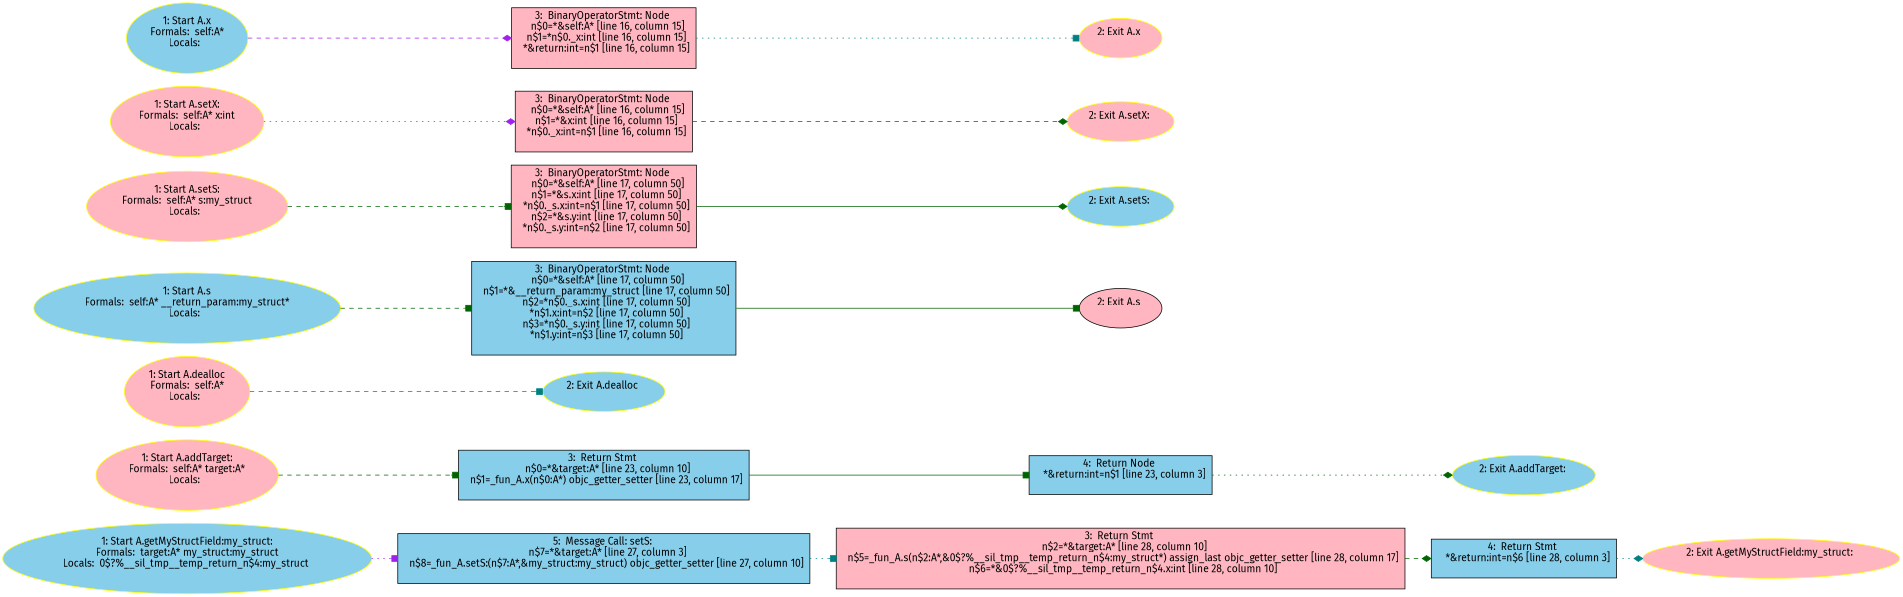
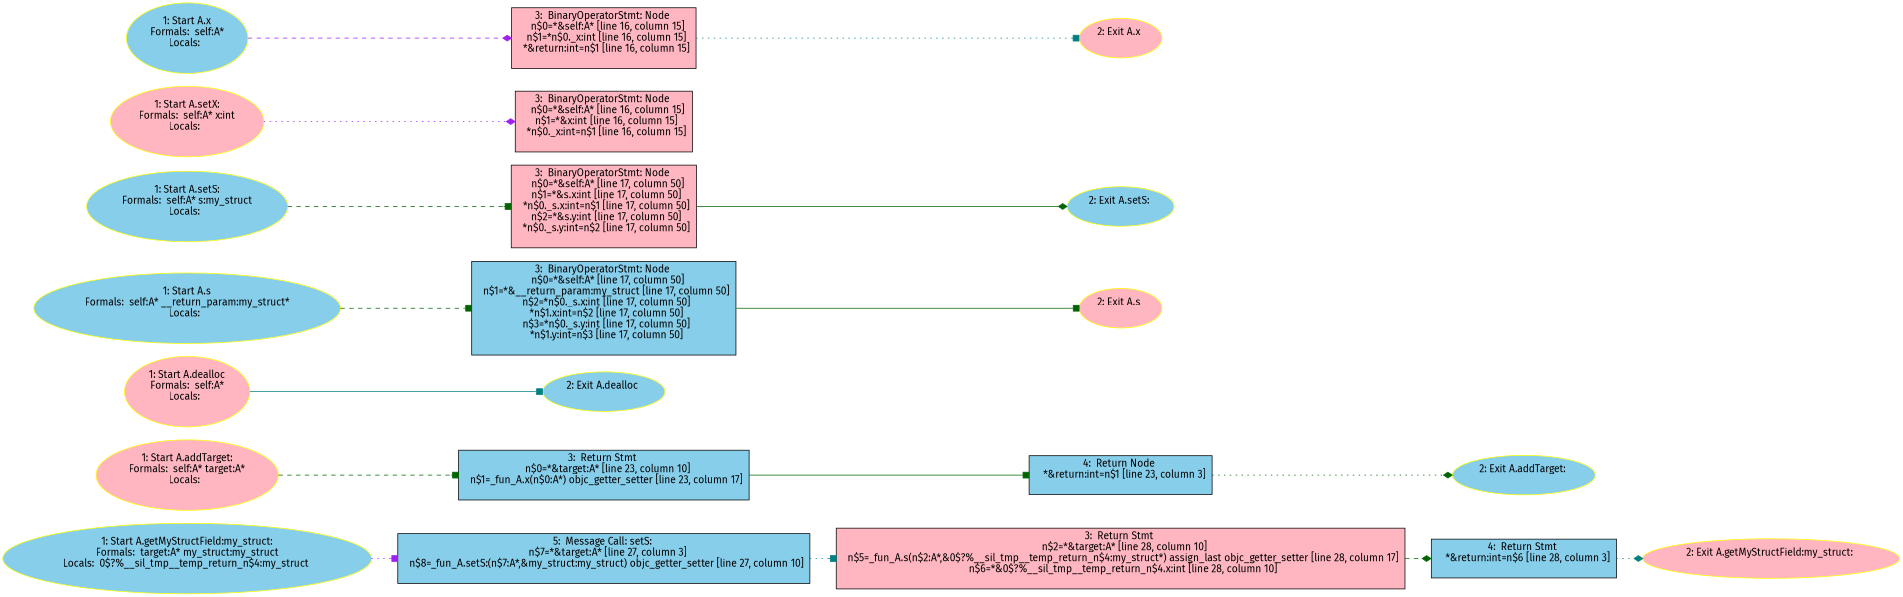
(1121, 122) -> none
(187, 206) -> (187, 206)
(1121, 308) -> (1121, 308)
(392, 392) -> (392, 392)
